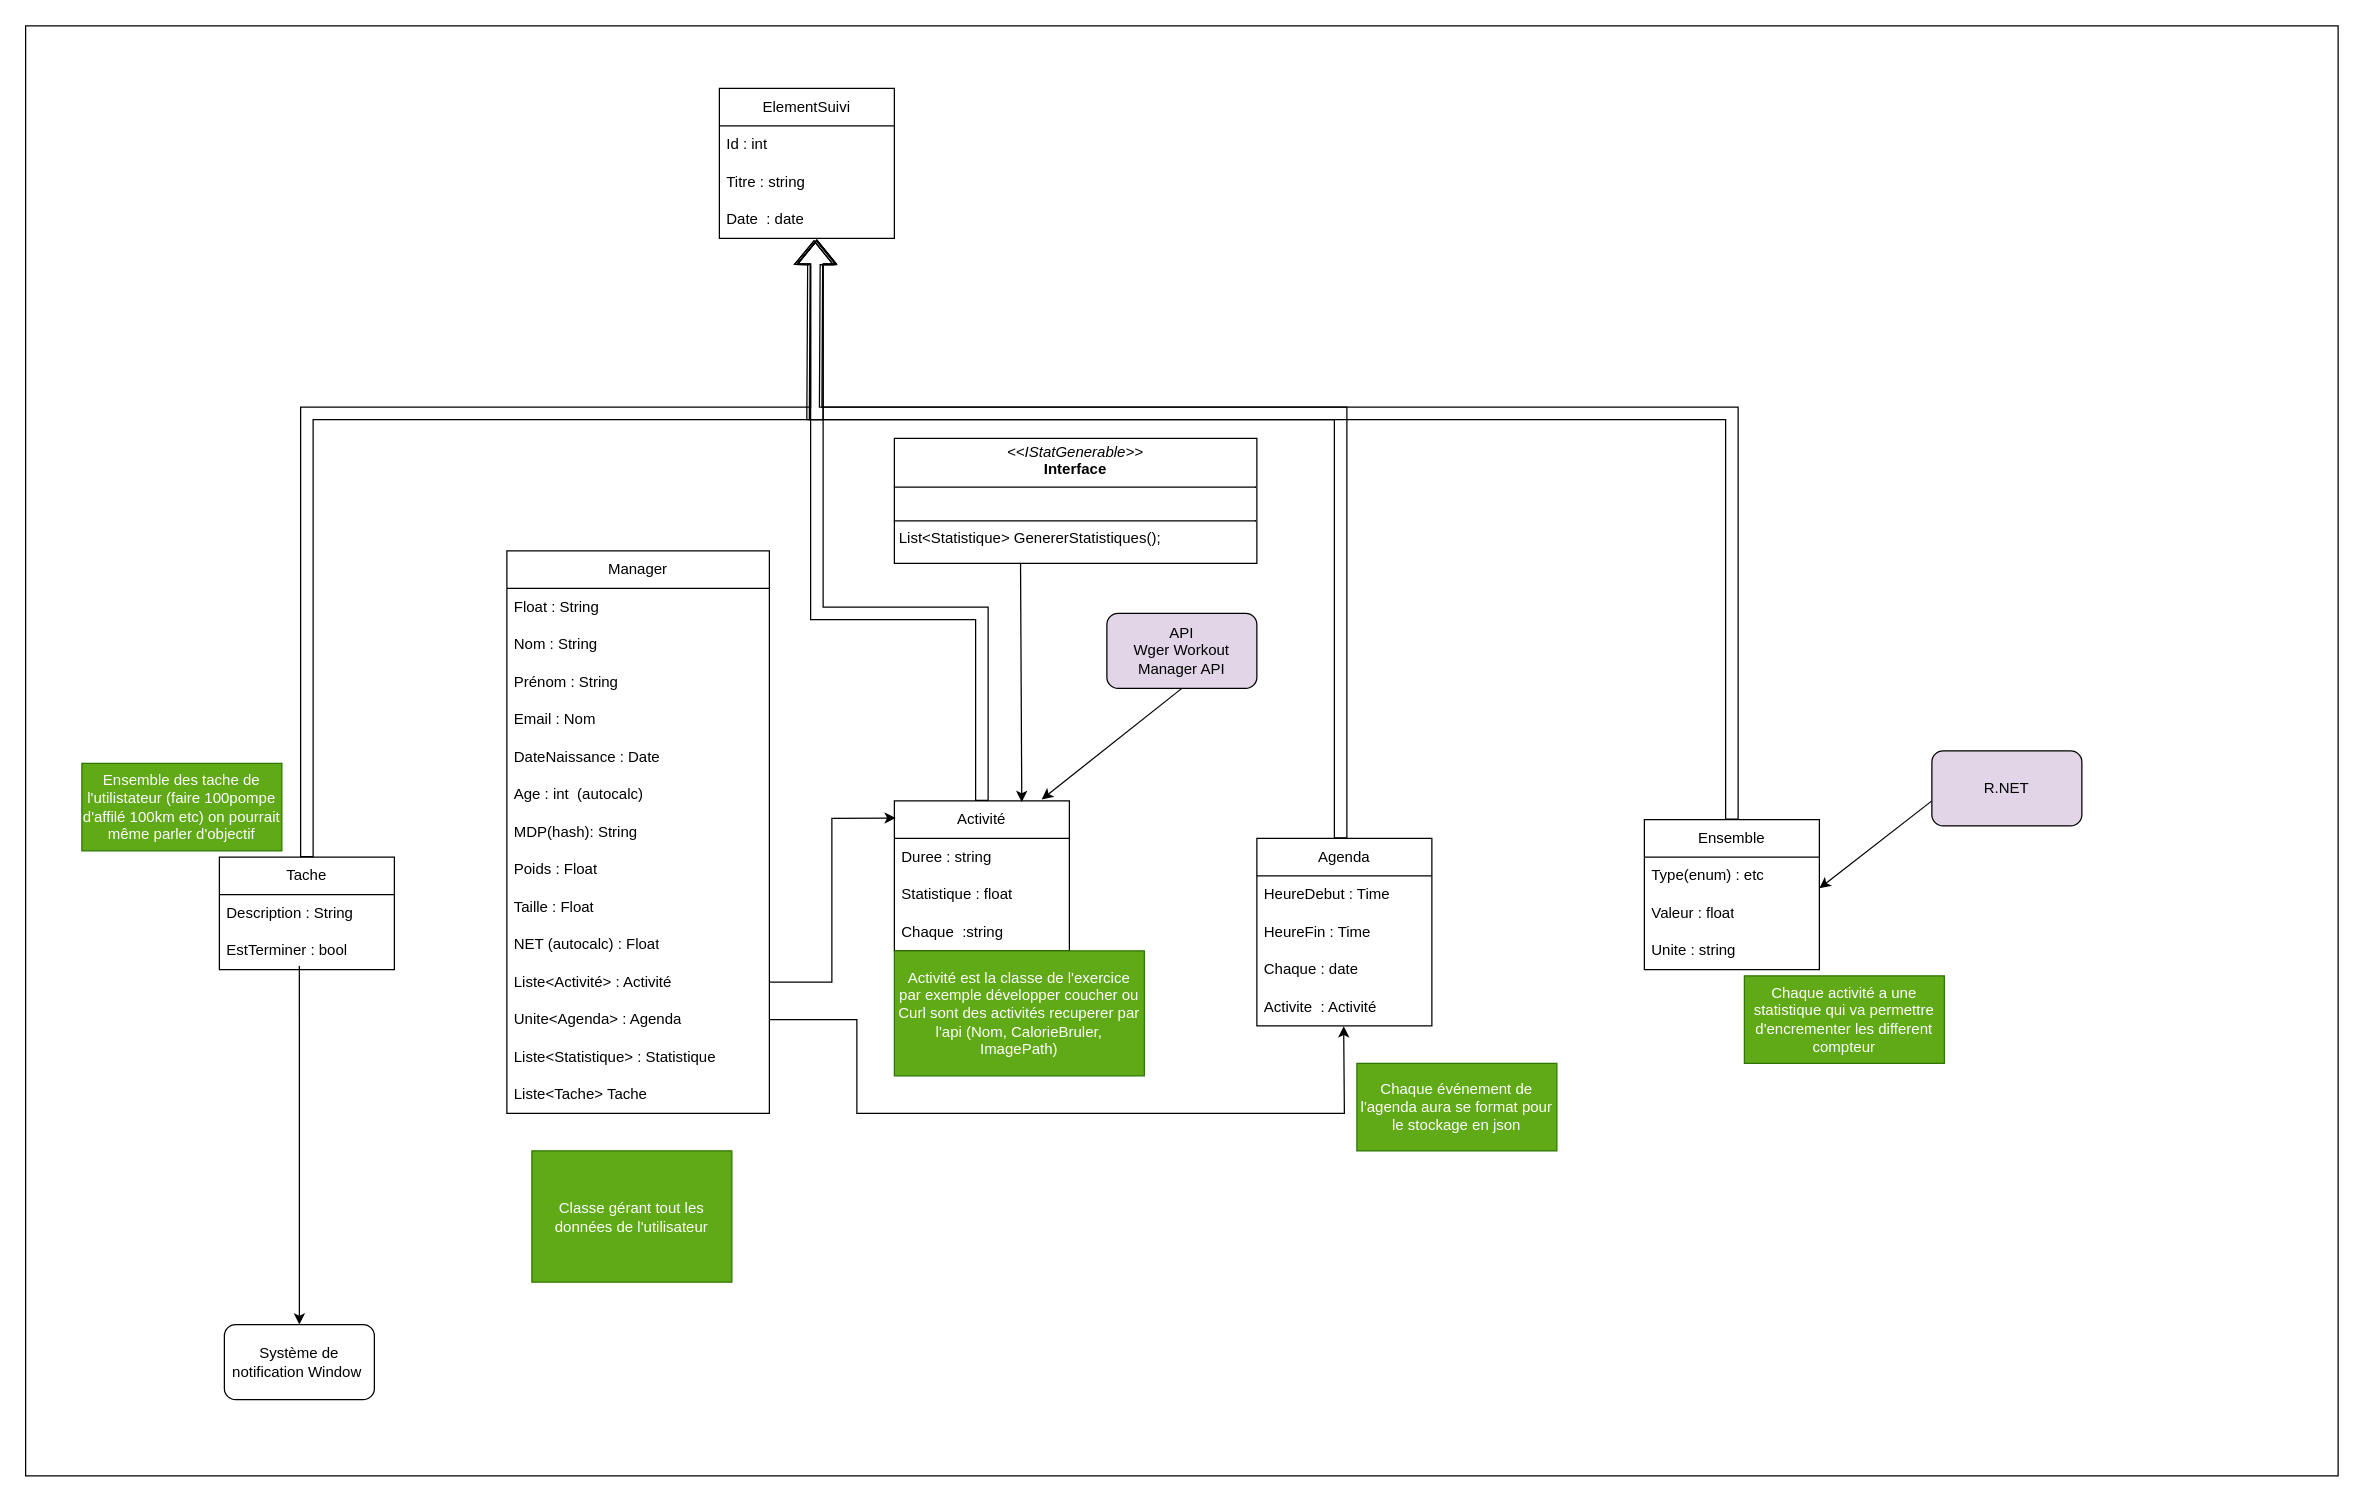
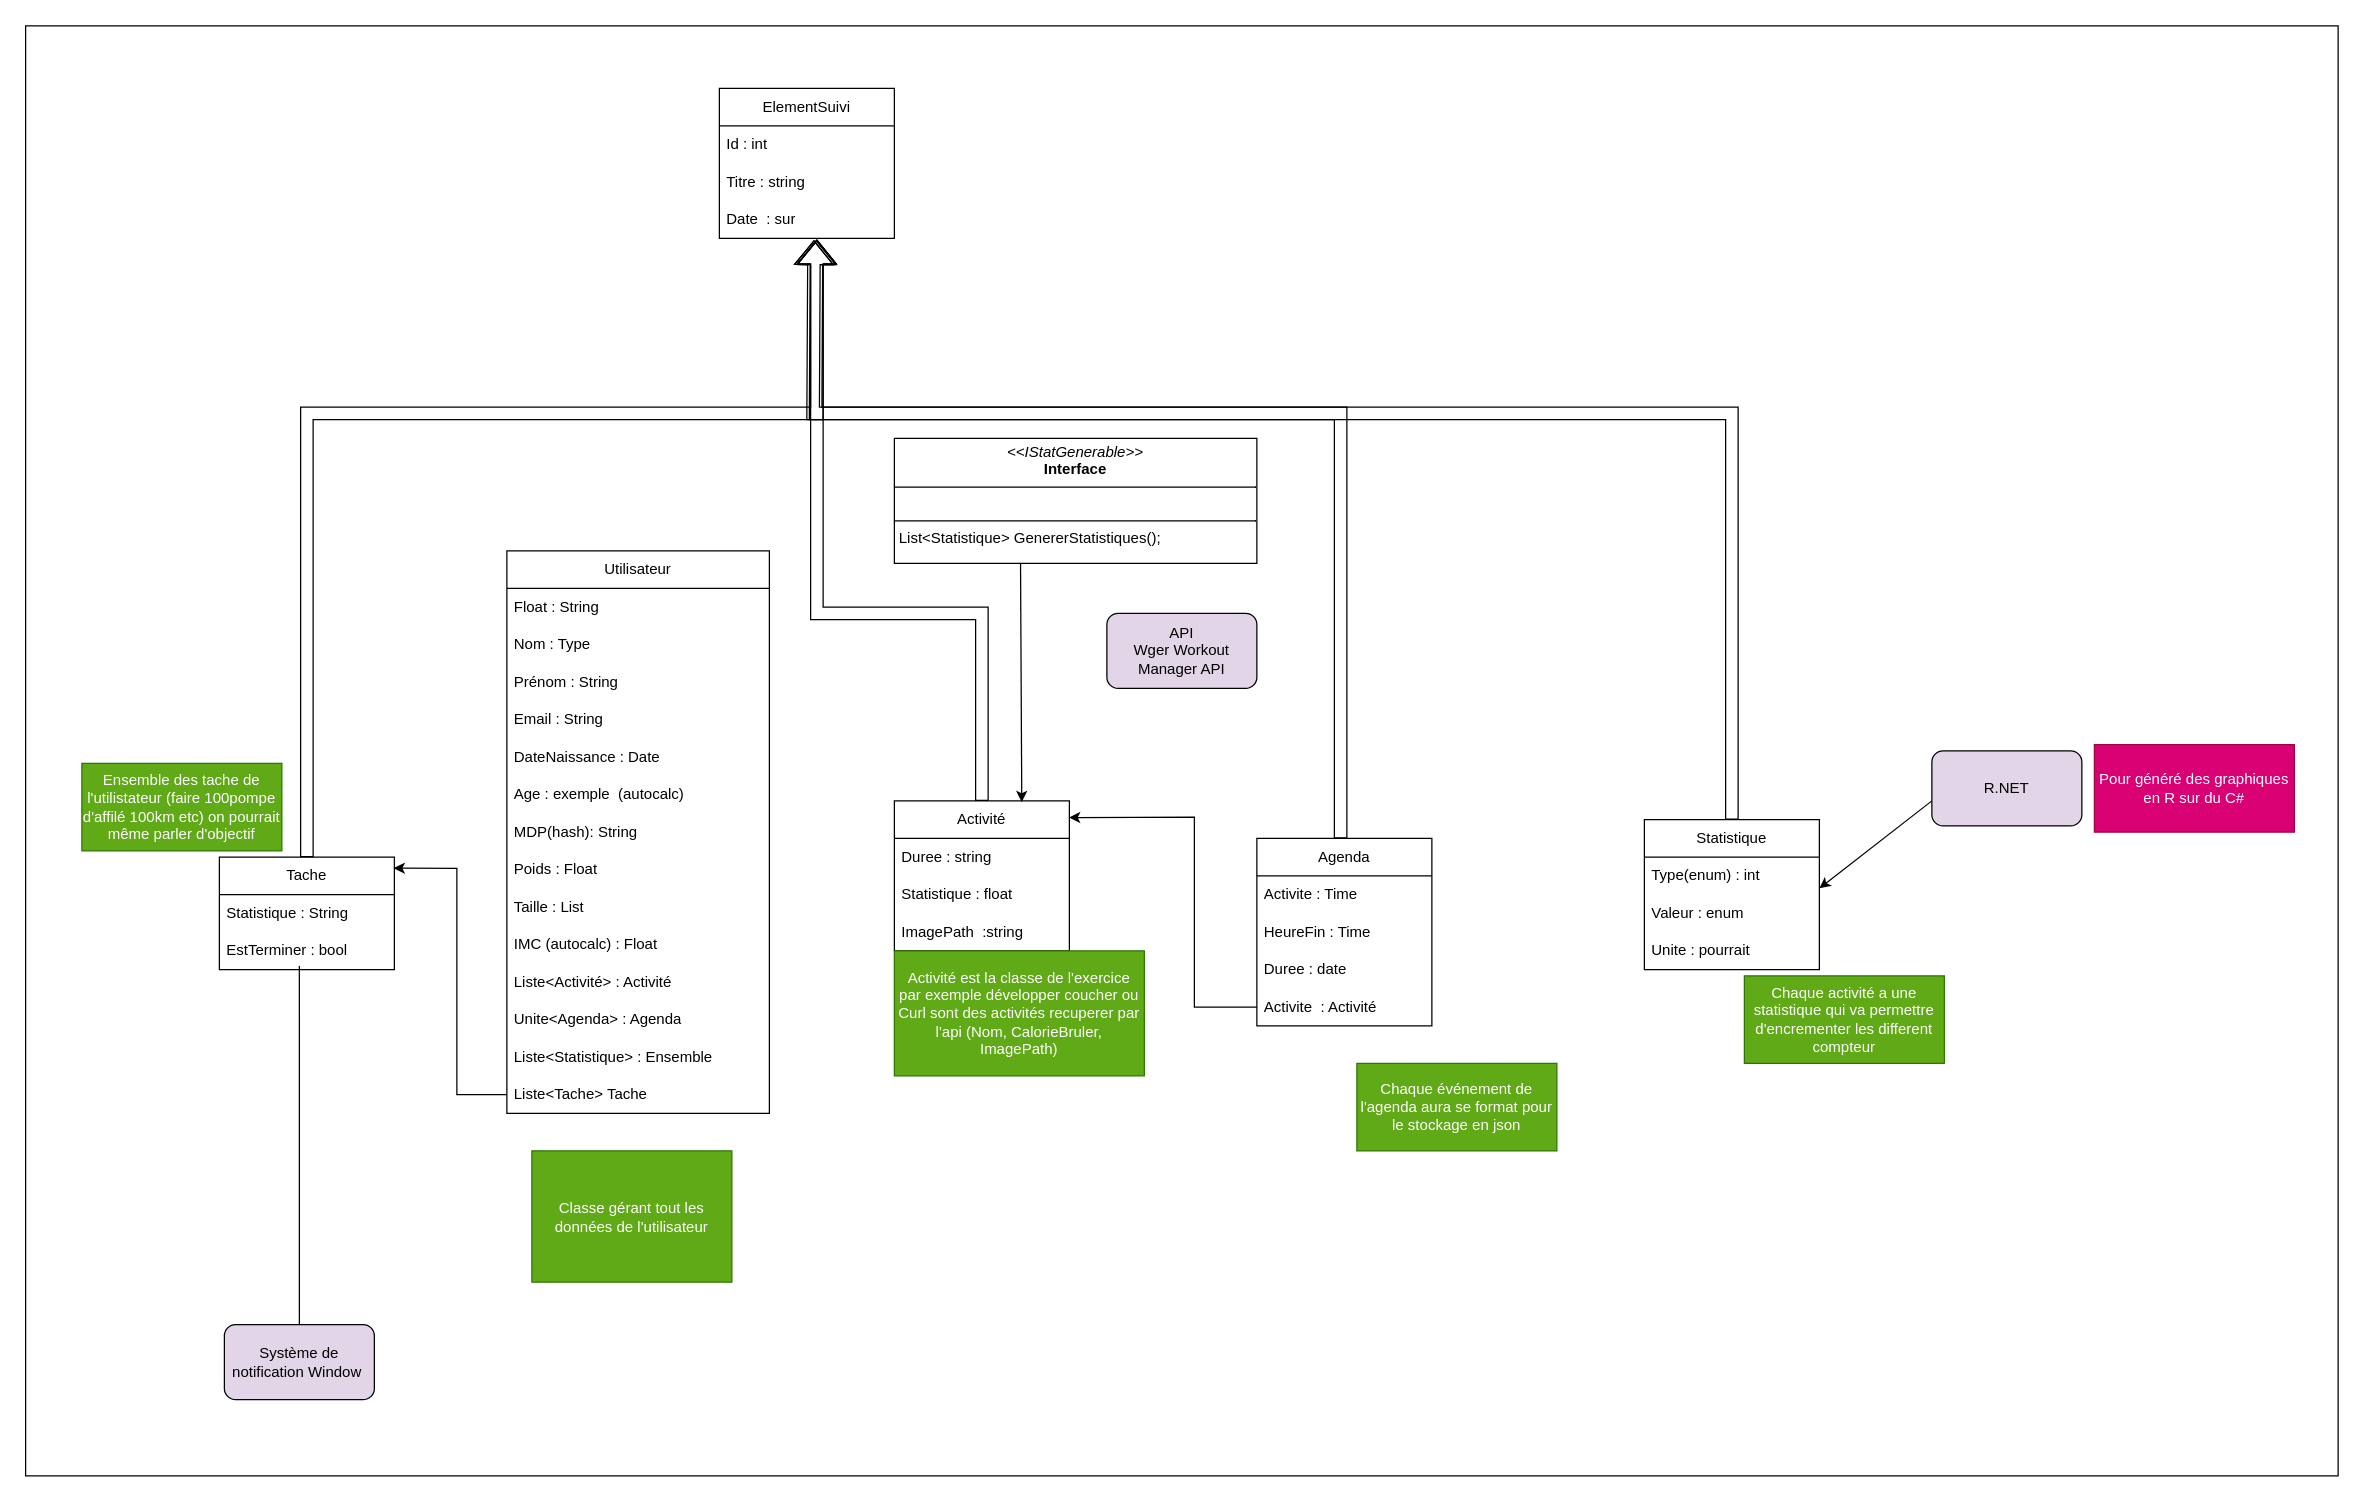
(771, 219) -> (767, 219)
(638, 569) -> (638, 569)
(557, 644) -> (551, 644)
(551, 719) -> (561, 719)
(1115, 741) -> none
none -> (2194, 788)
(591, 794) -> (608, 794)
(1732, 838) -> (1732, 838)
(1713, 876) -> (1711, 876)
none -> (1194, 883)
(1330, 894) -> (1318, 894)
(832, 903) -> none
(560, 907) -> (555, 907)
(299, 913) -> (299, 913)
(1701, 913) -> (1699, 913)
(959, 932) -> (972, 932)
(595, 944) -> (595, 944)
(1701, 951) -> (1709, 951)
(1315, 969) -> (1311, 969)
none -> (457, 977)
(633, 1057) -> (623, 1057)
(1051, 1113) -> none
(299, 1314) -> (299, 1318)
(299, 1362) -> (299, 1362)
